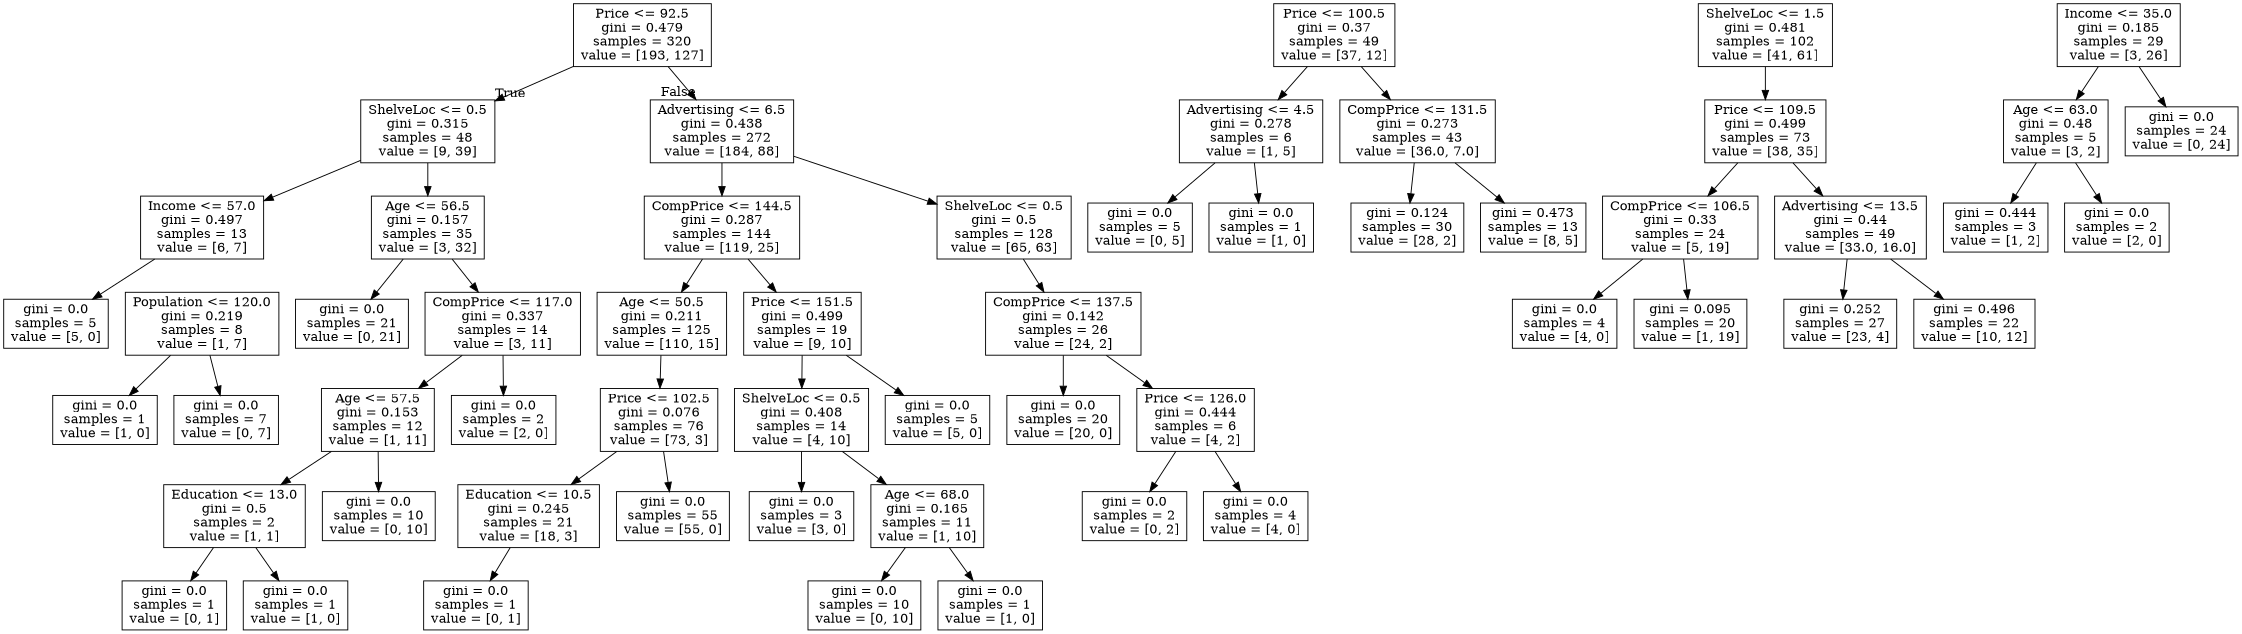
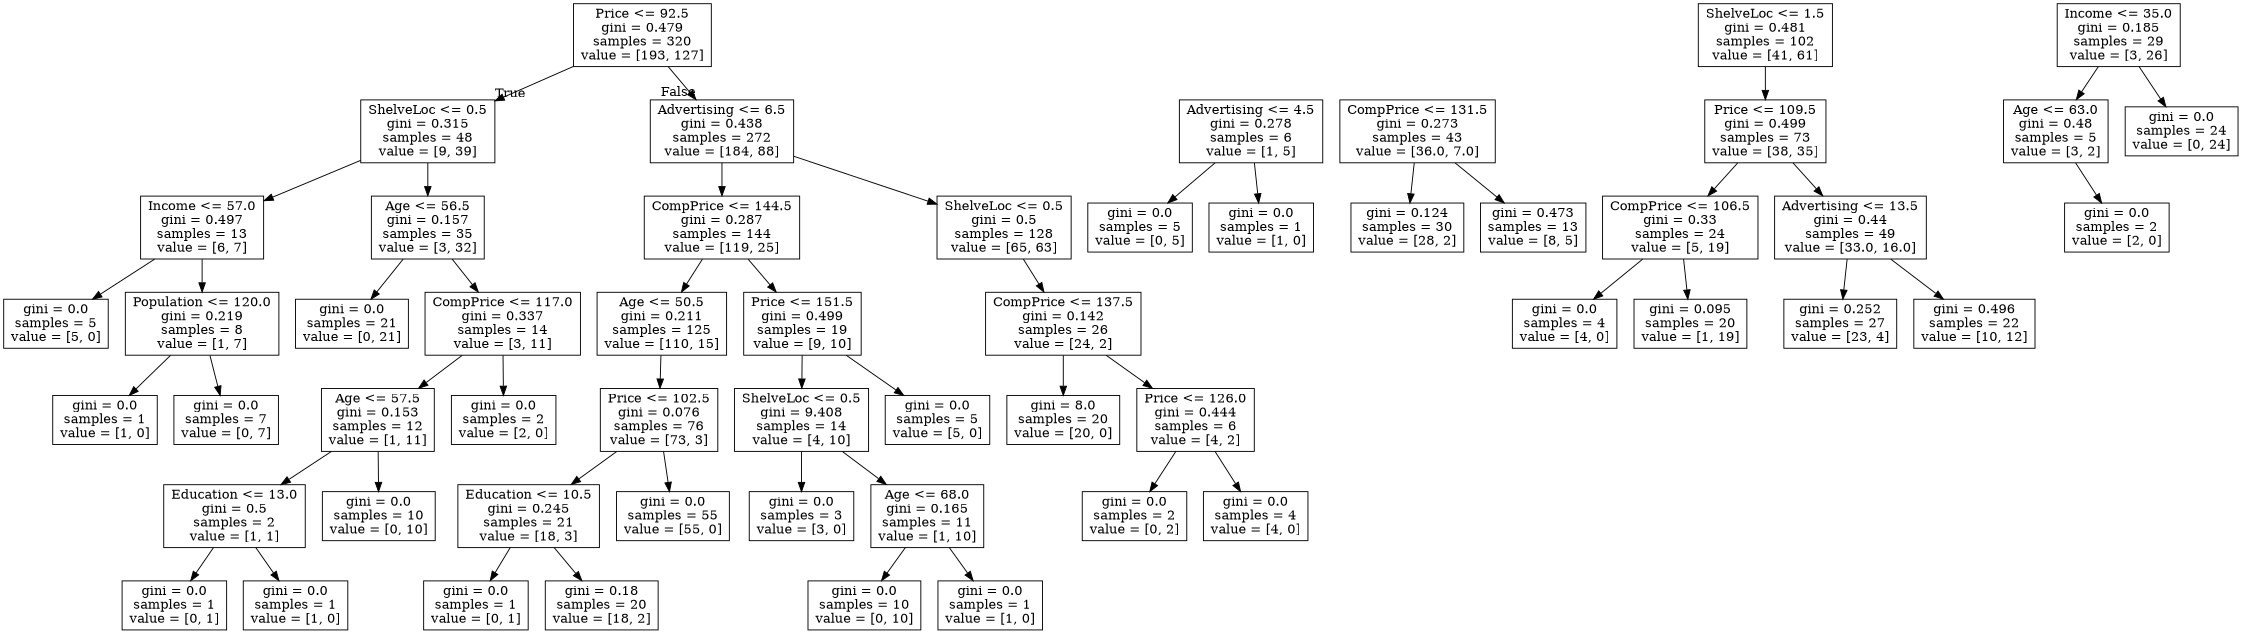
(1334, 35) -> none
(1996, 228) -> none
none -> (202, 271)
(802, 420) -> (802, 420)
(1063, 420) -> (1063, 420)
none -> (602, 605)
